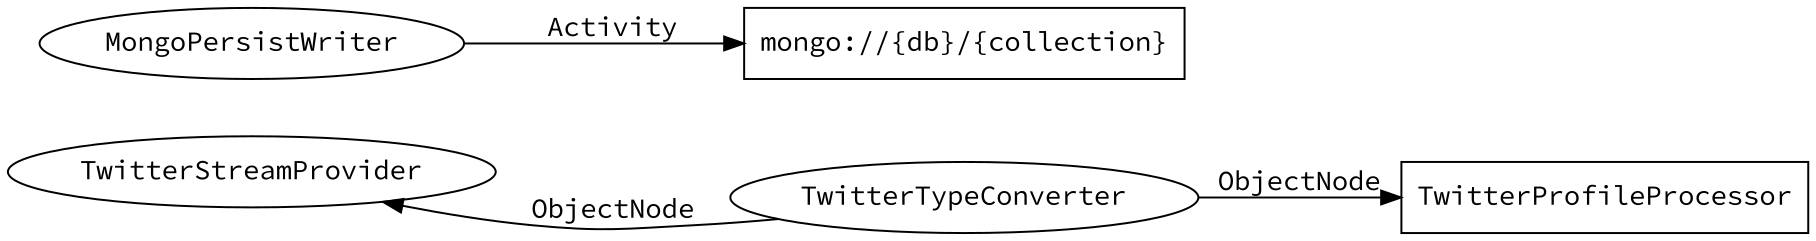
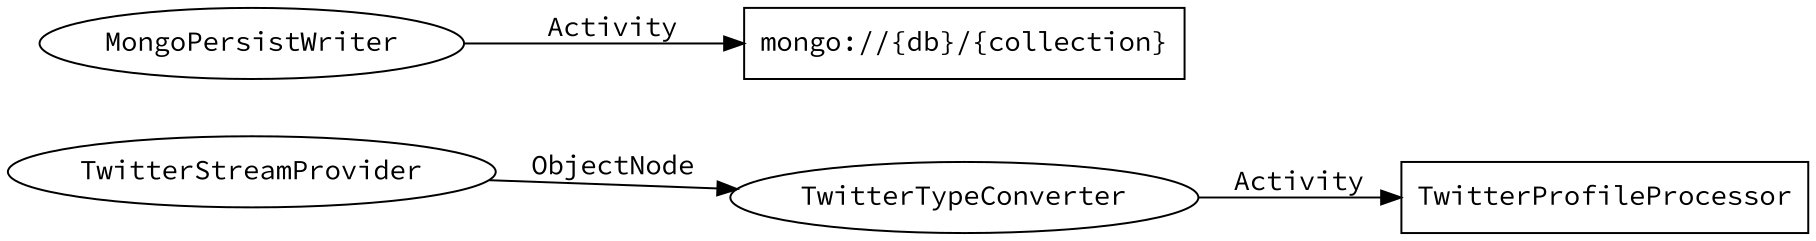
(1300, 183) -> (1300, 183)
(589, 229) -> (603, 184)
